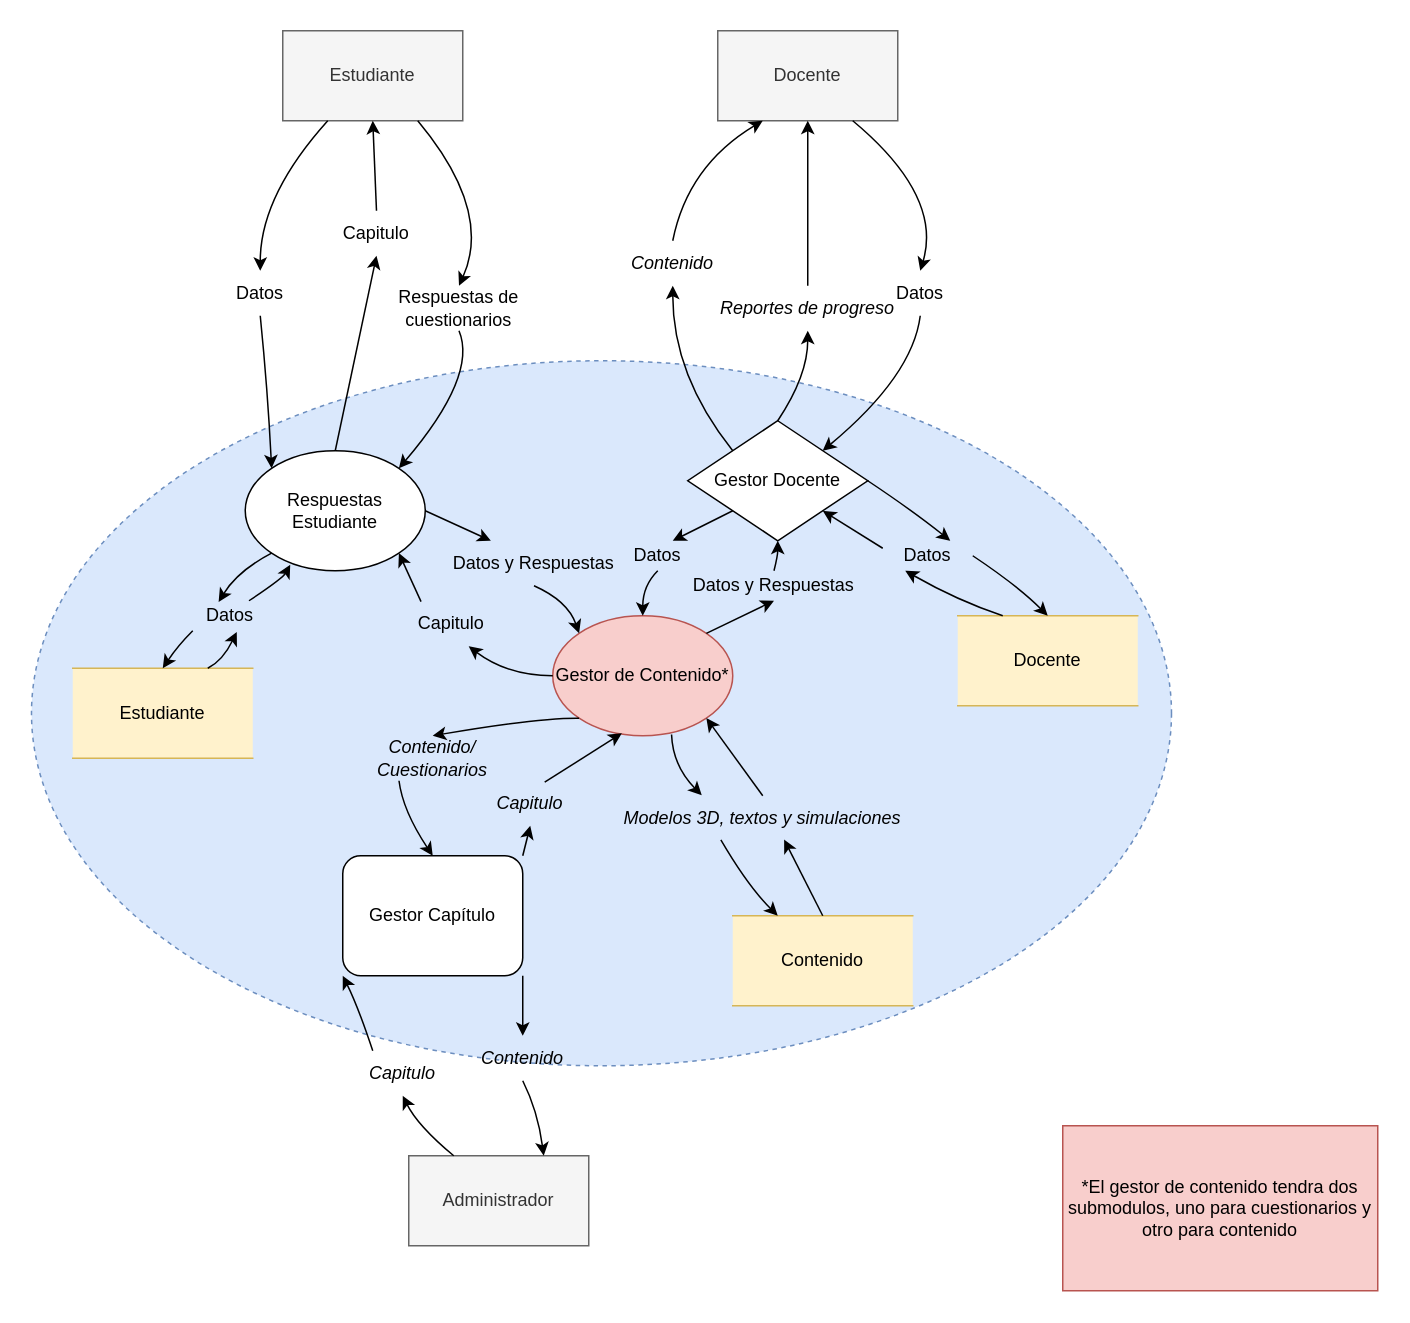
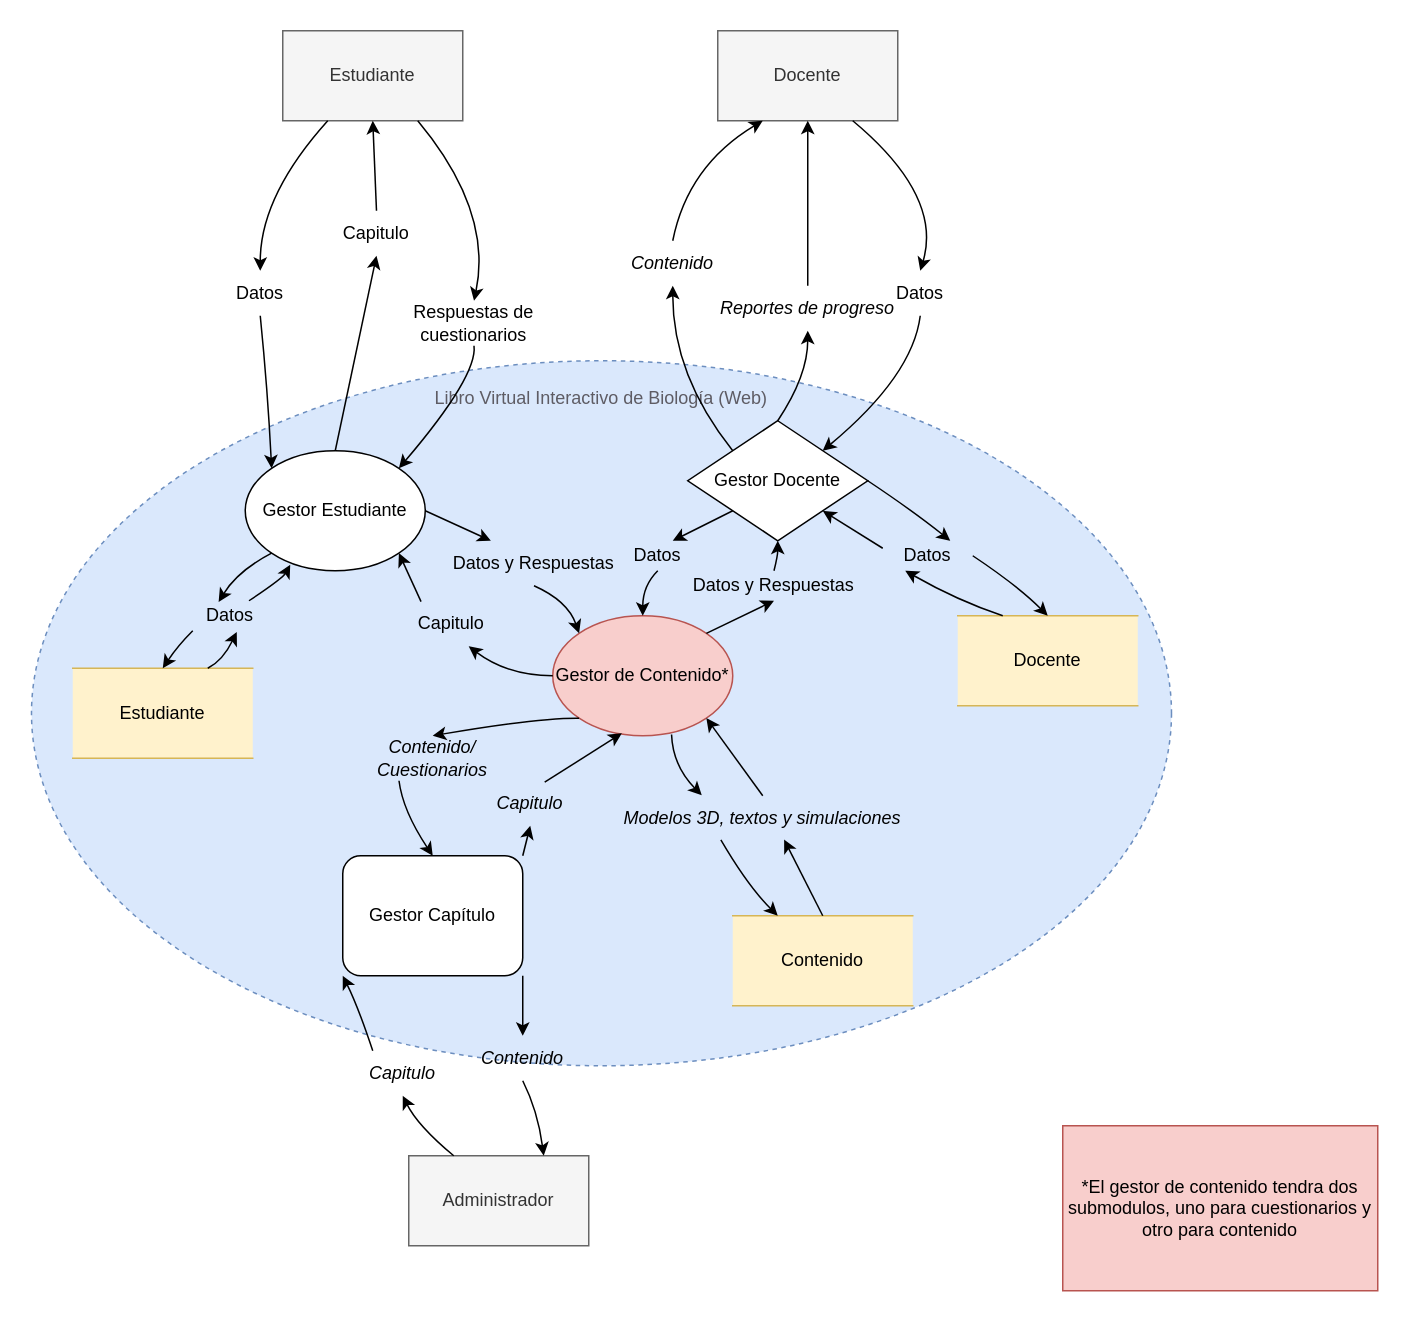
(459, 308) -> (474, 323)
none -> (602, 398)
(335, 511) -> (335, 511)
